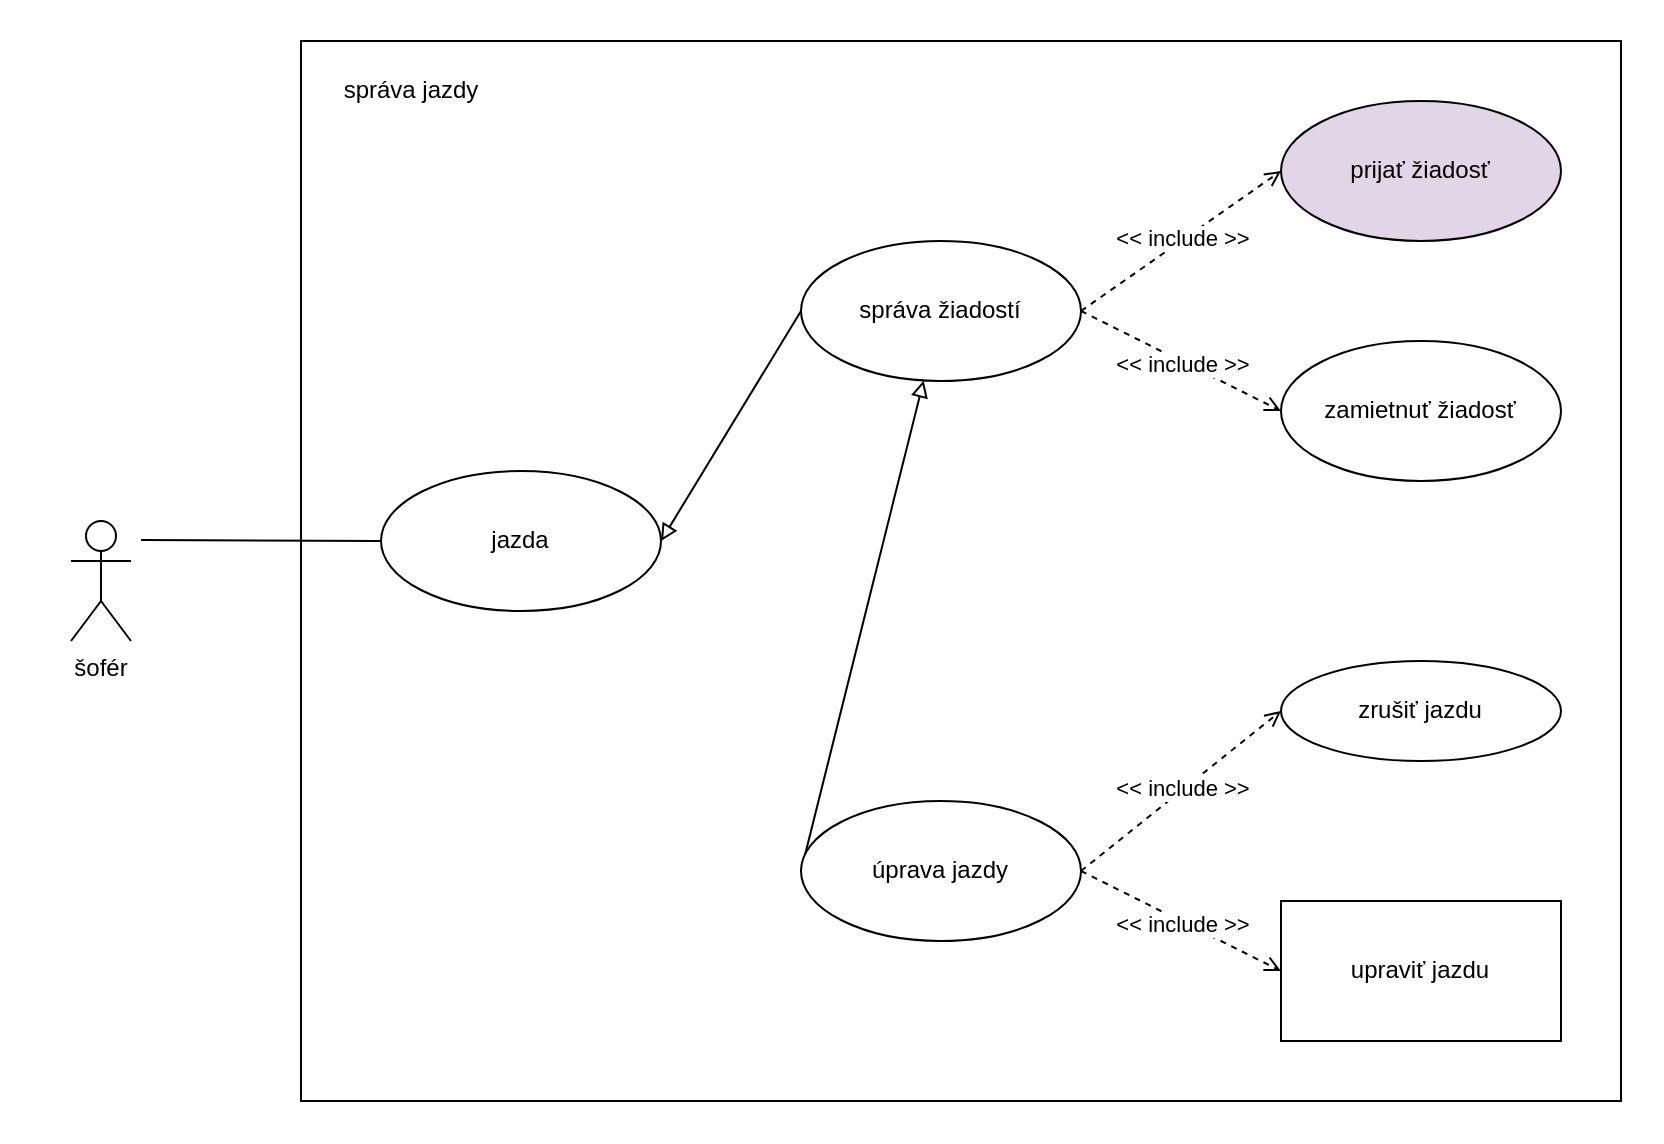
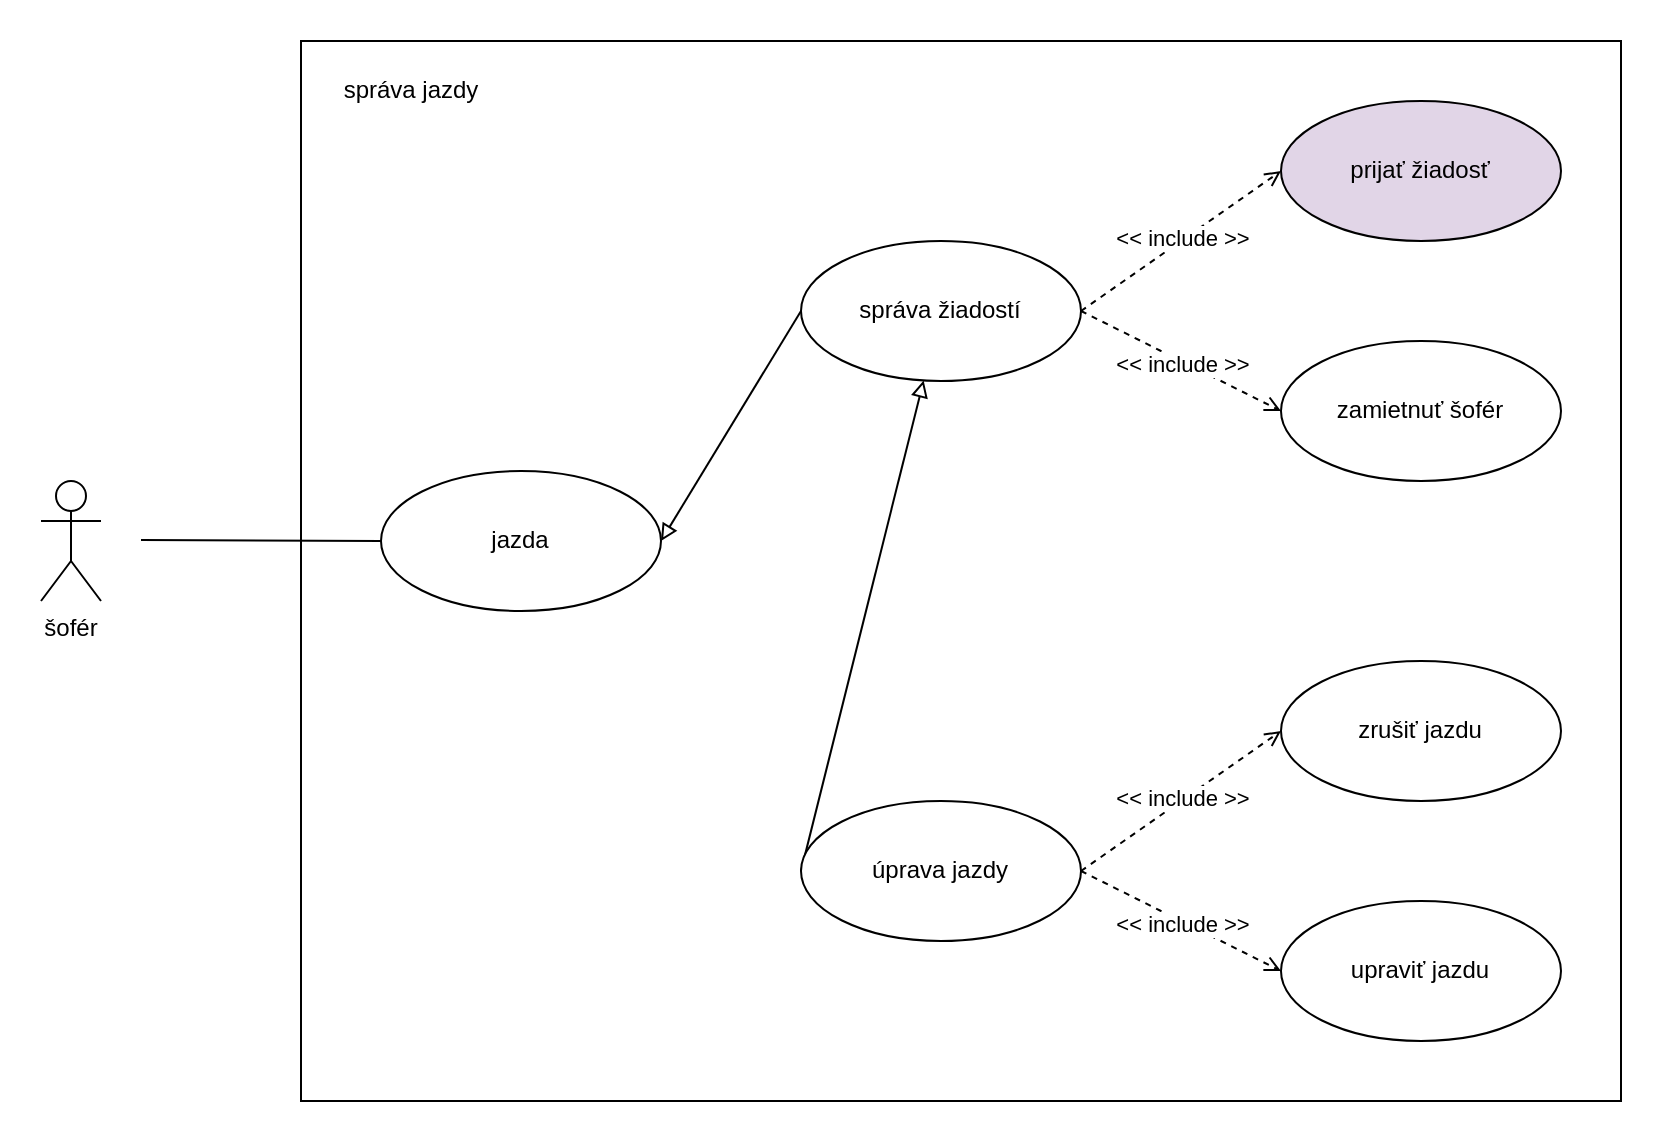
(1421, 411) -> (1421, 411)
(101, 581) -> (71, 541)
(1421, 711) -> (1421, 731)
(1421, 971) -> (1421, 971)
